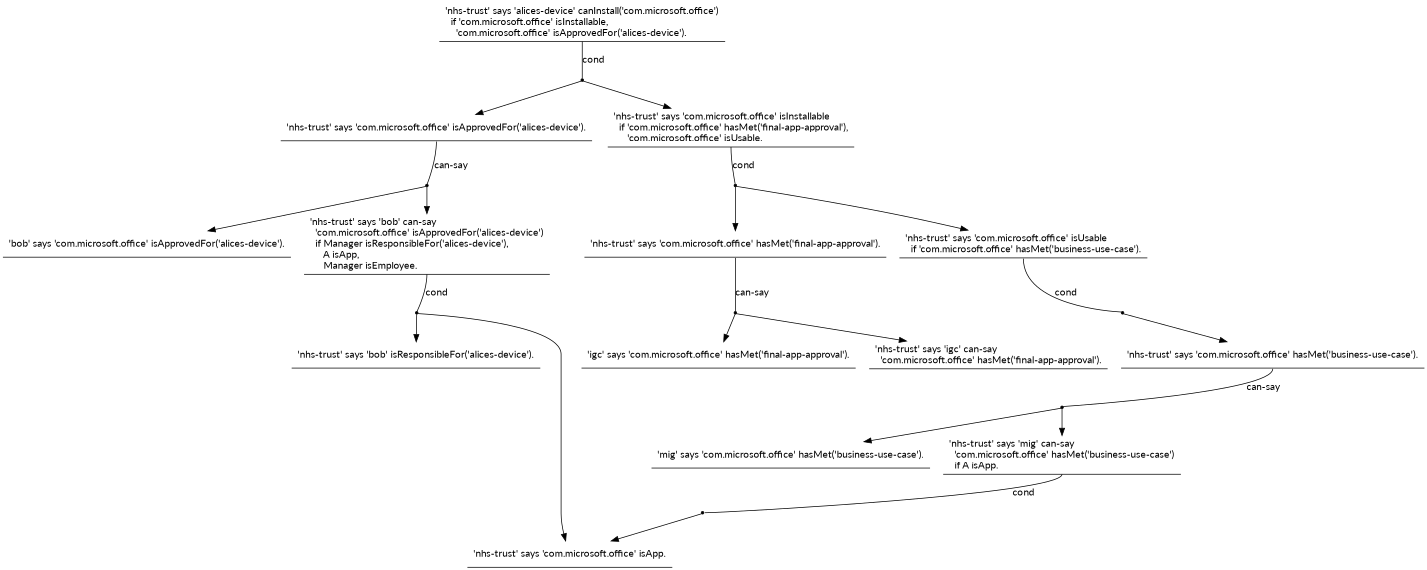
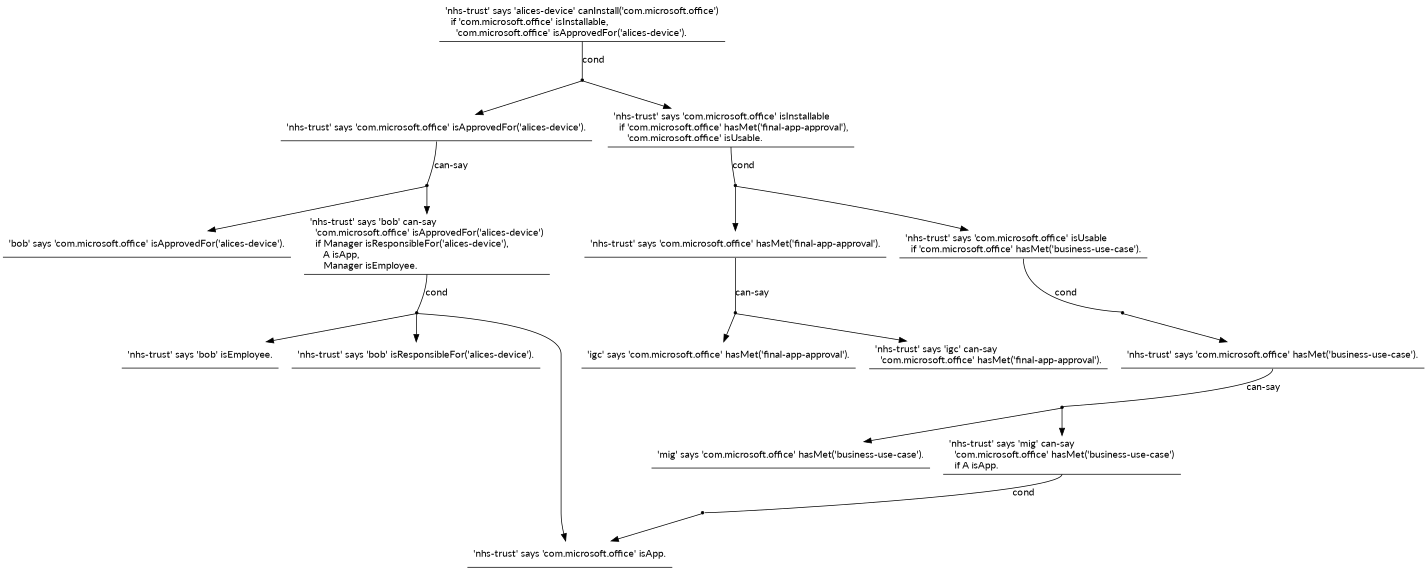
none -> (200, 355)
